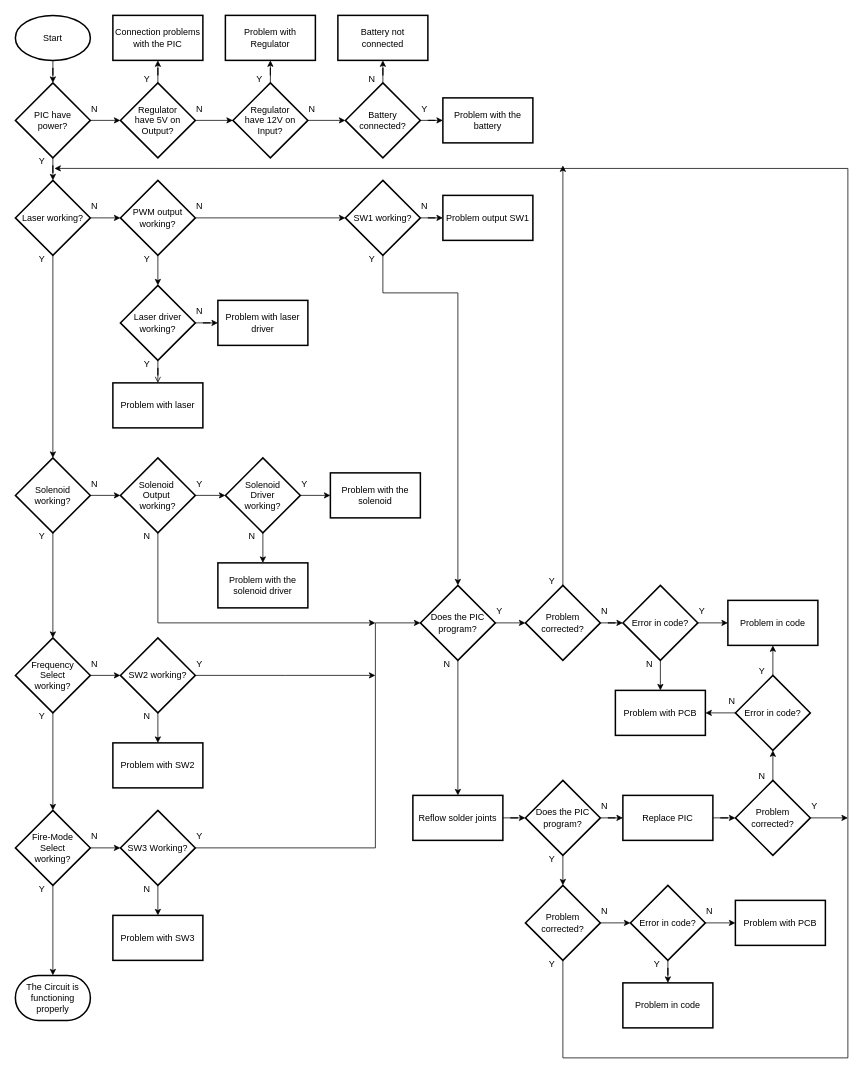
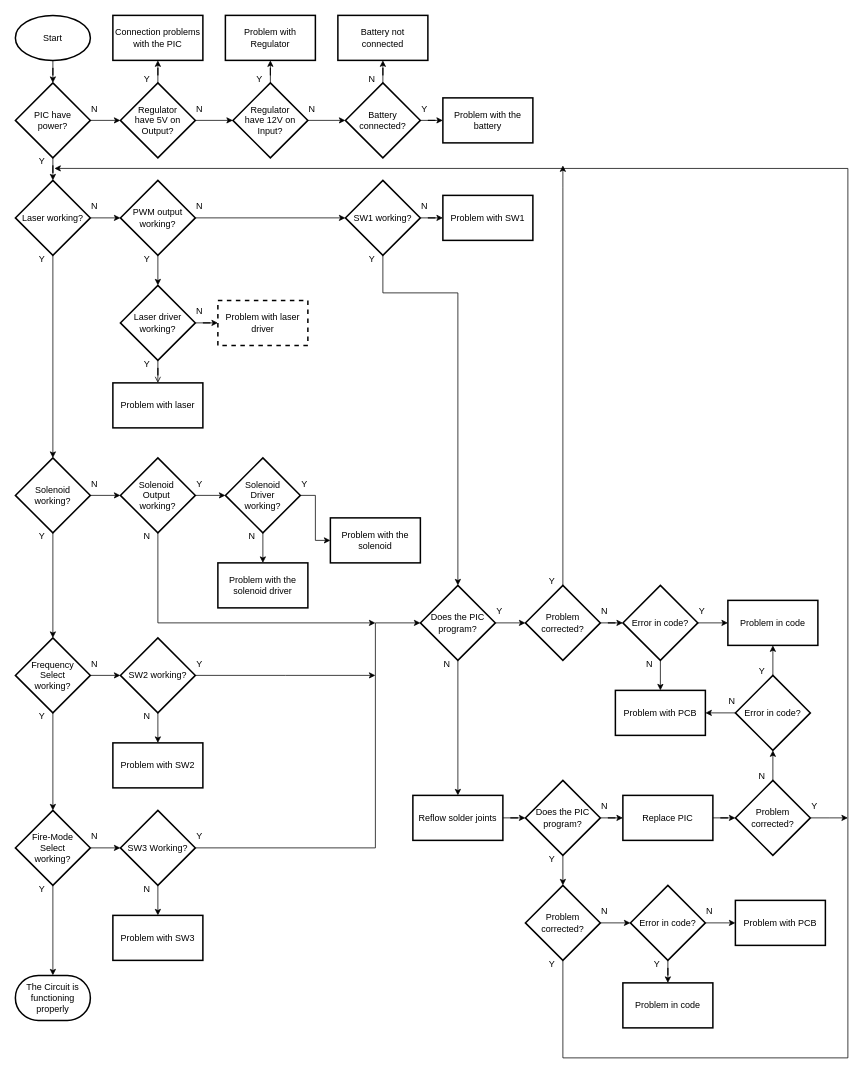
(488, 218) -> (488, 218)
(263, 323) -> (263, 323)
(375, 495) -> (375, 540)
